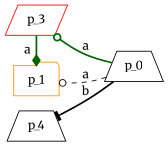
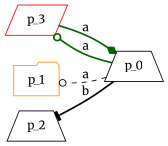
(36, 45) -> (84, 34)
(36, 126) -> (36, 126)
